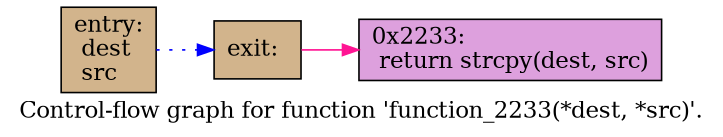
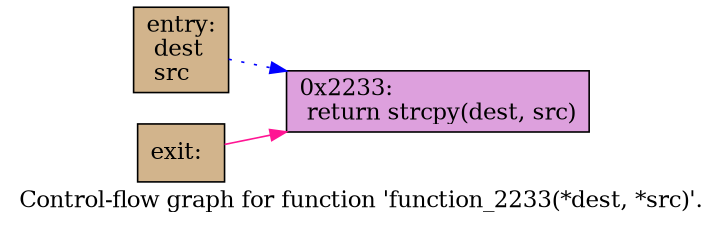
(177, 50) -> (250, 63)
